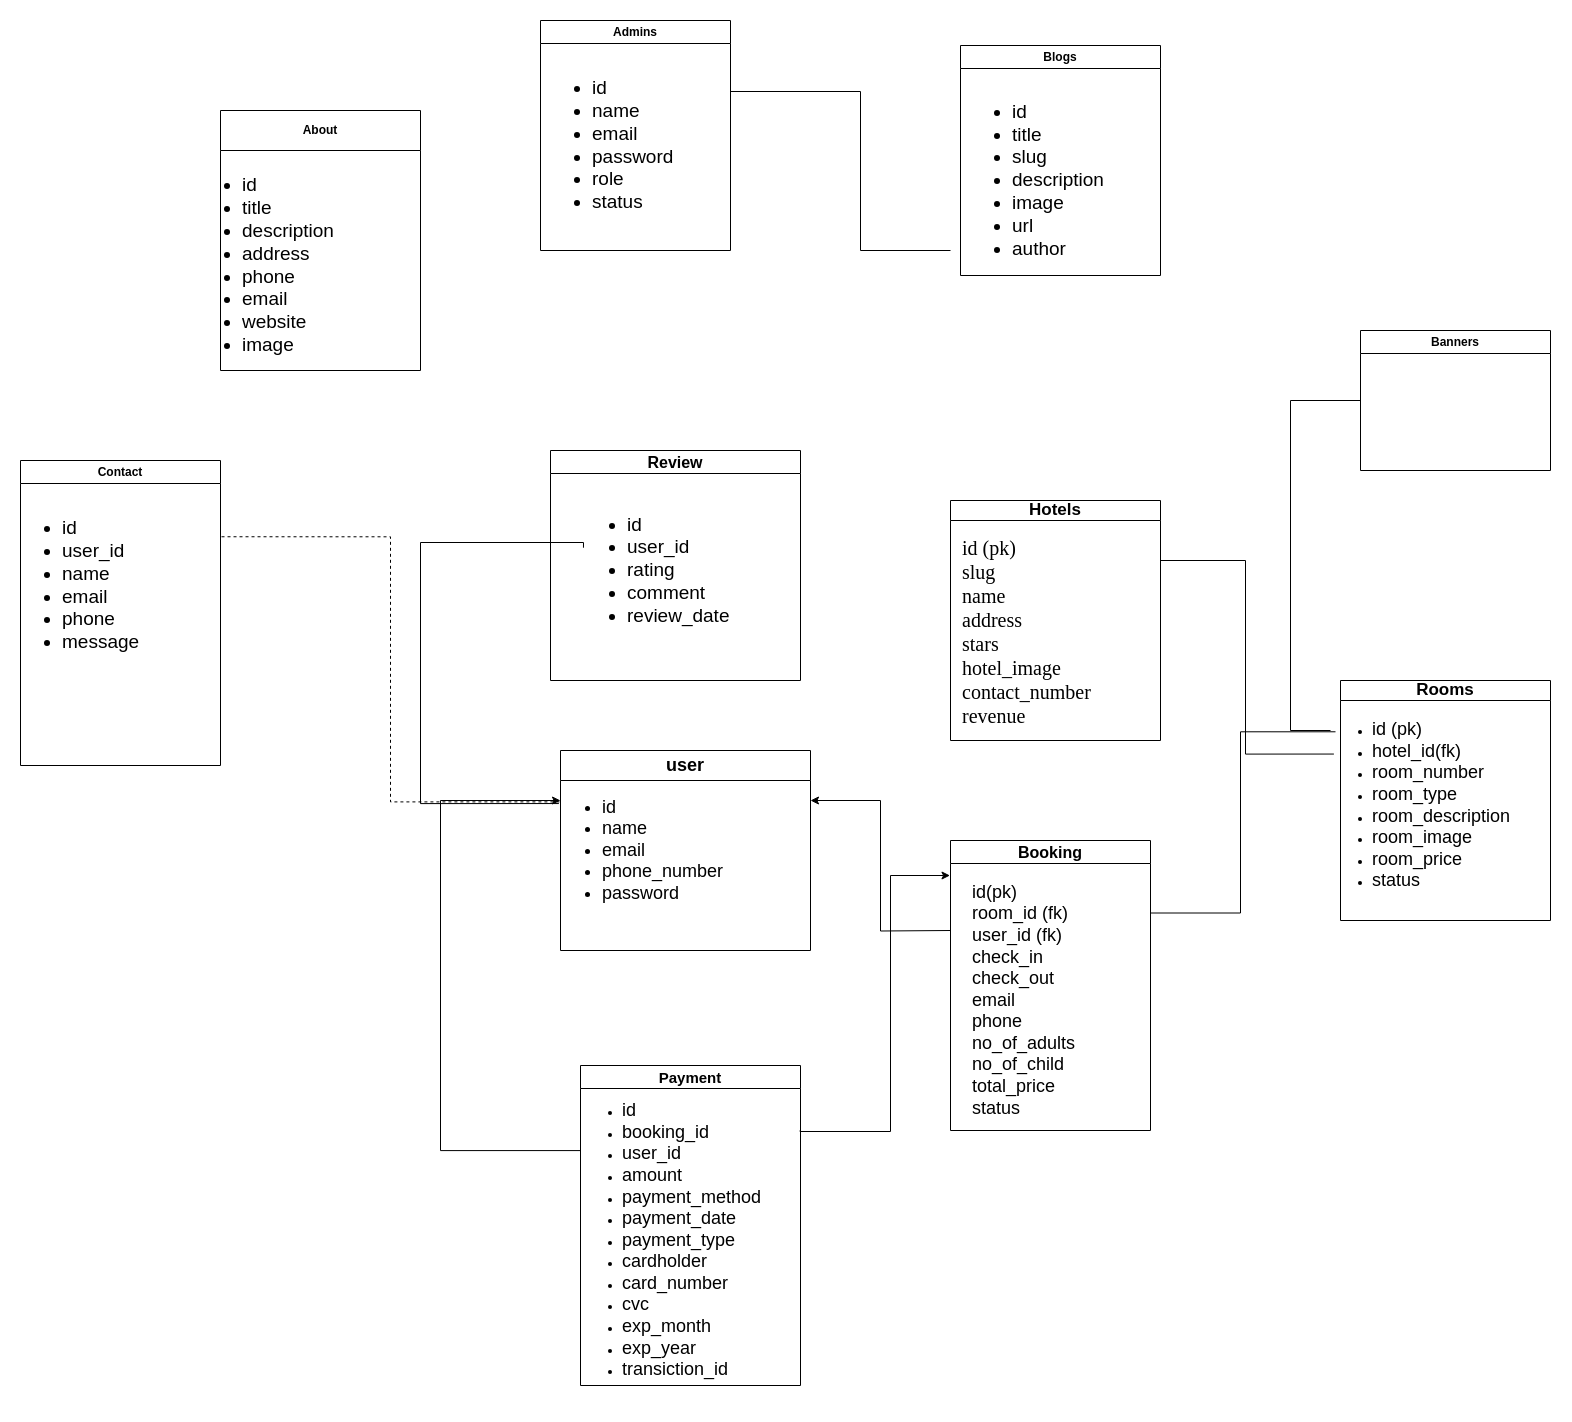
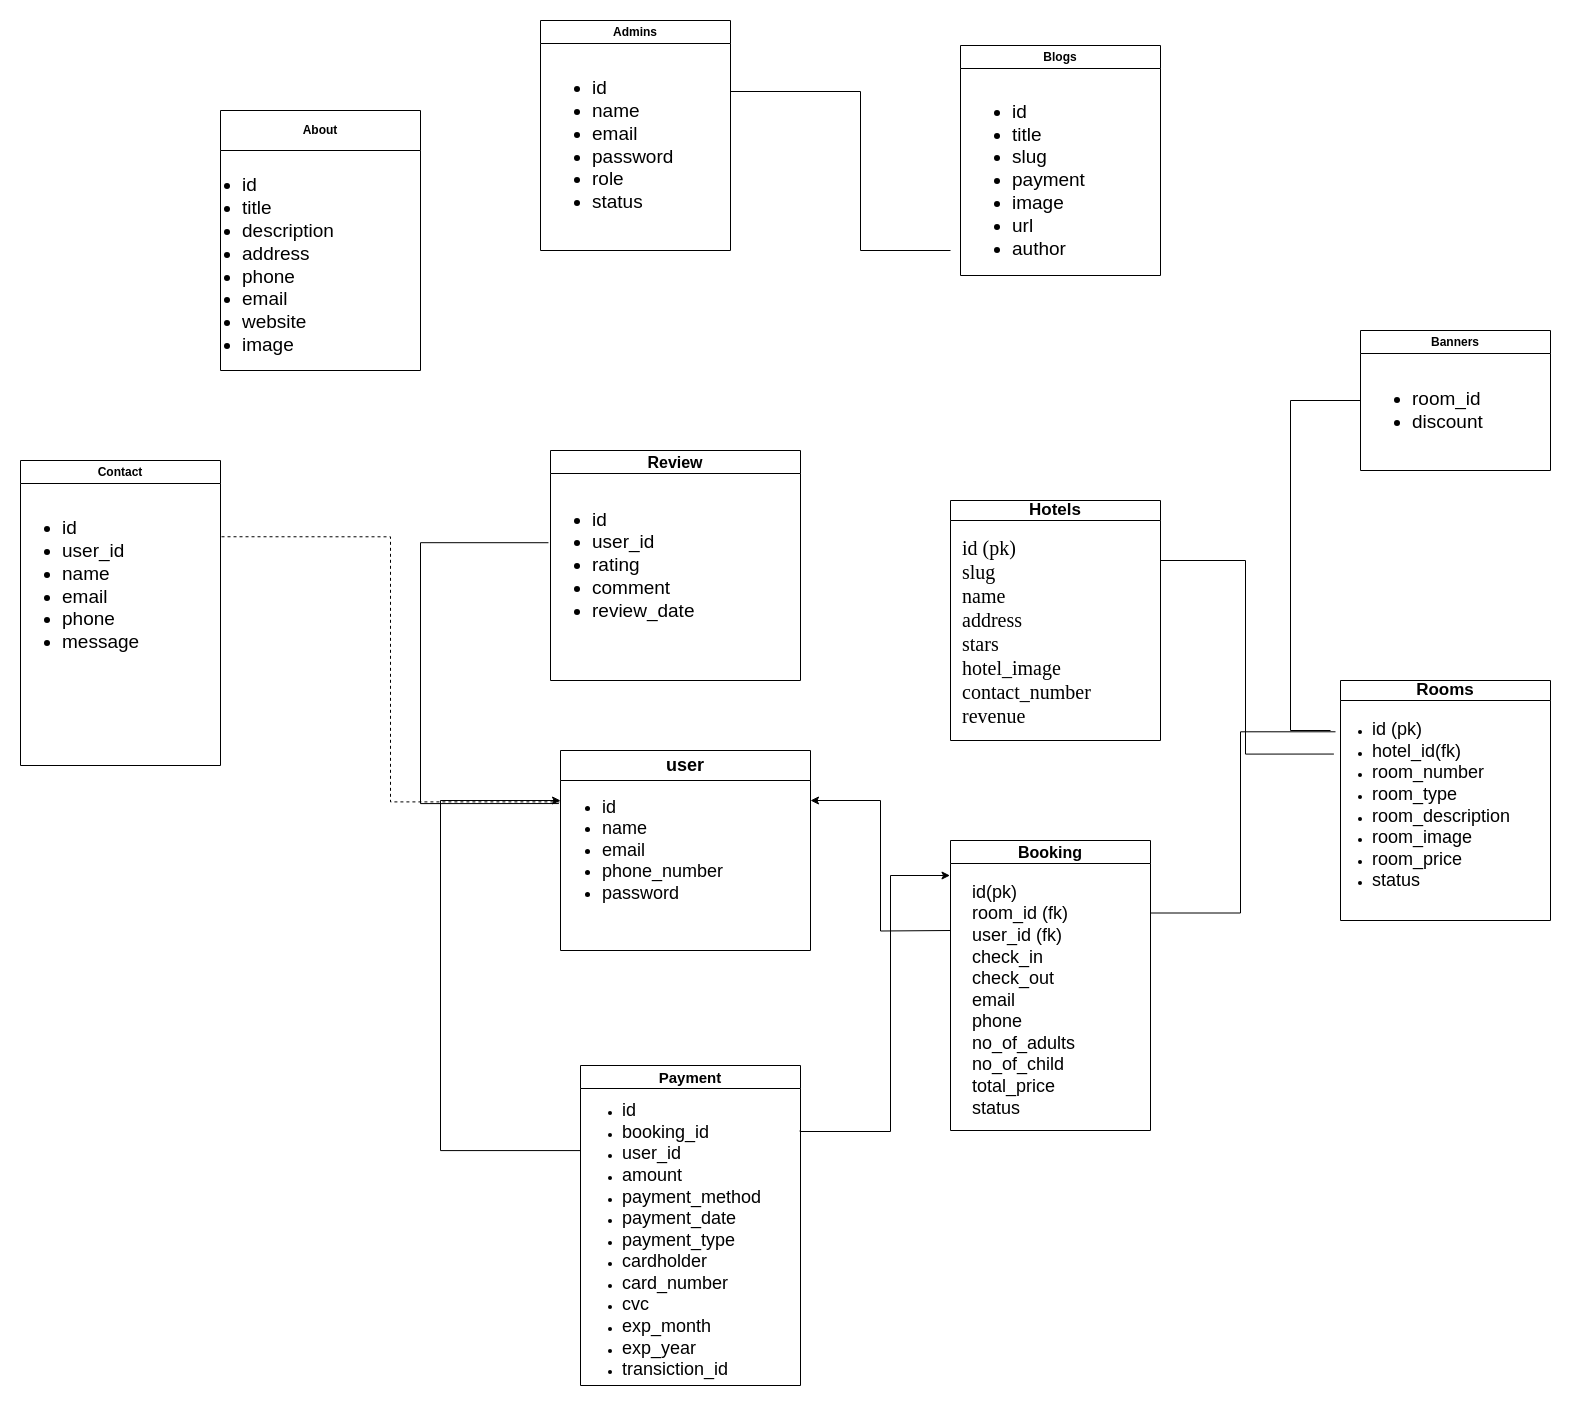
(1026, 181) -> (1010, 181)
none -> (1436, 411)
(671, 571) -> (636, 566)
